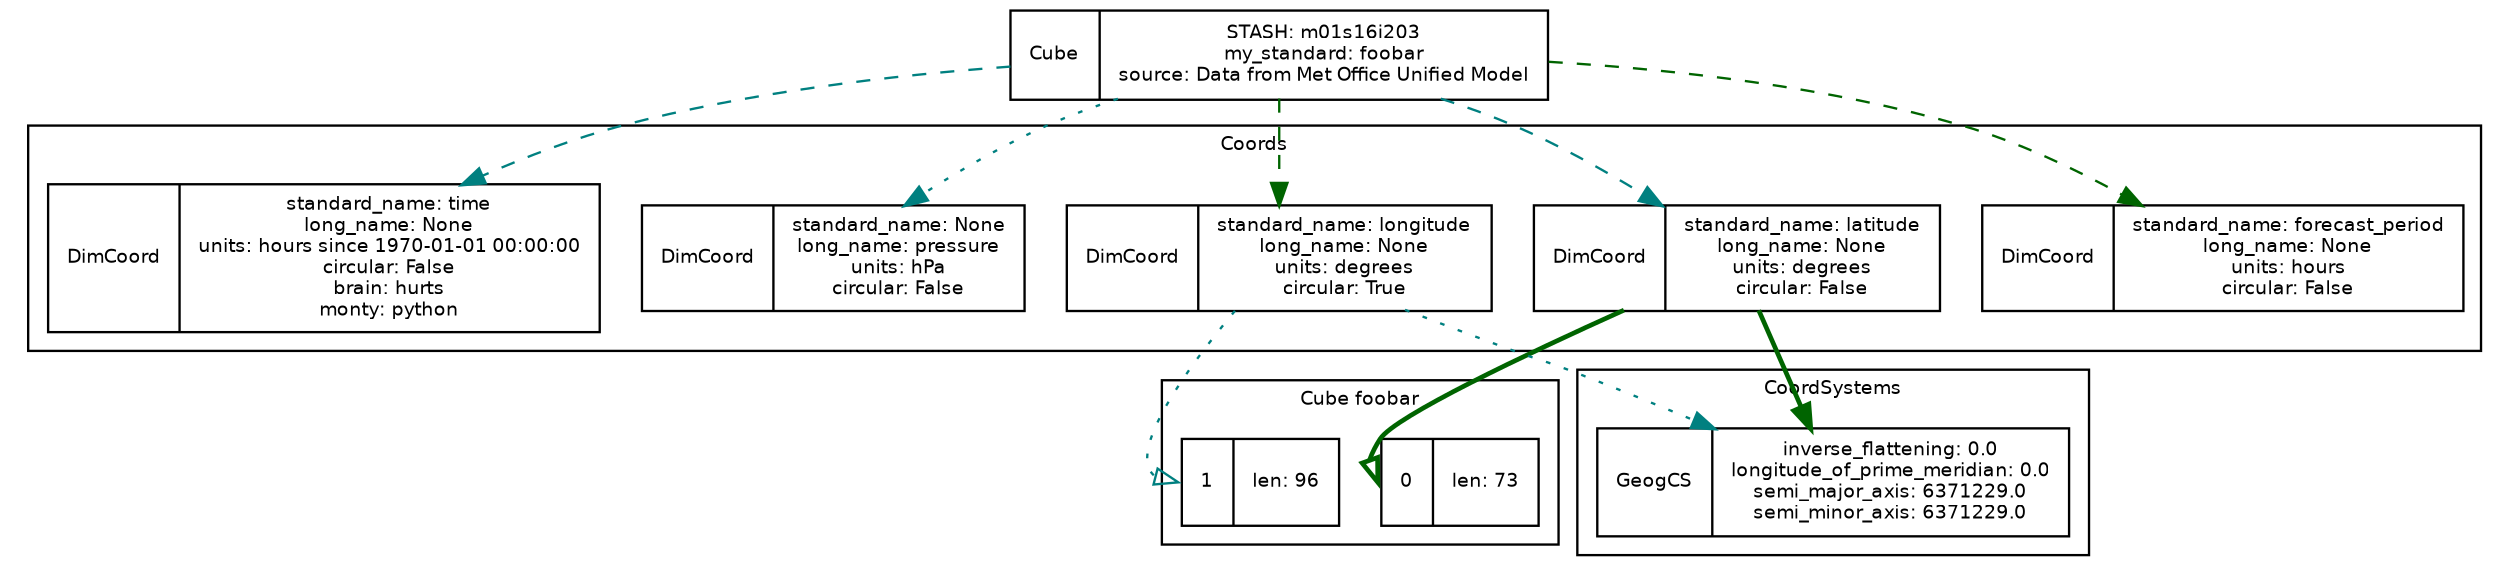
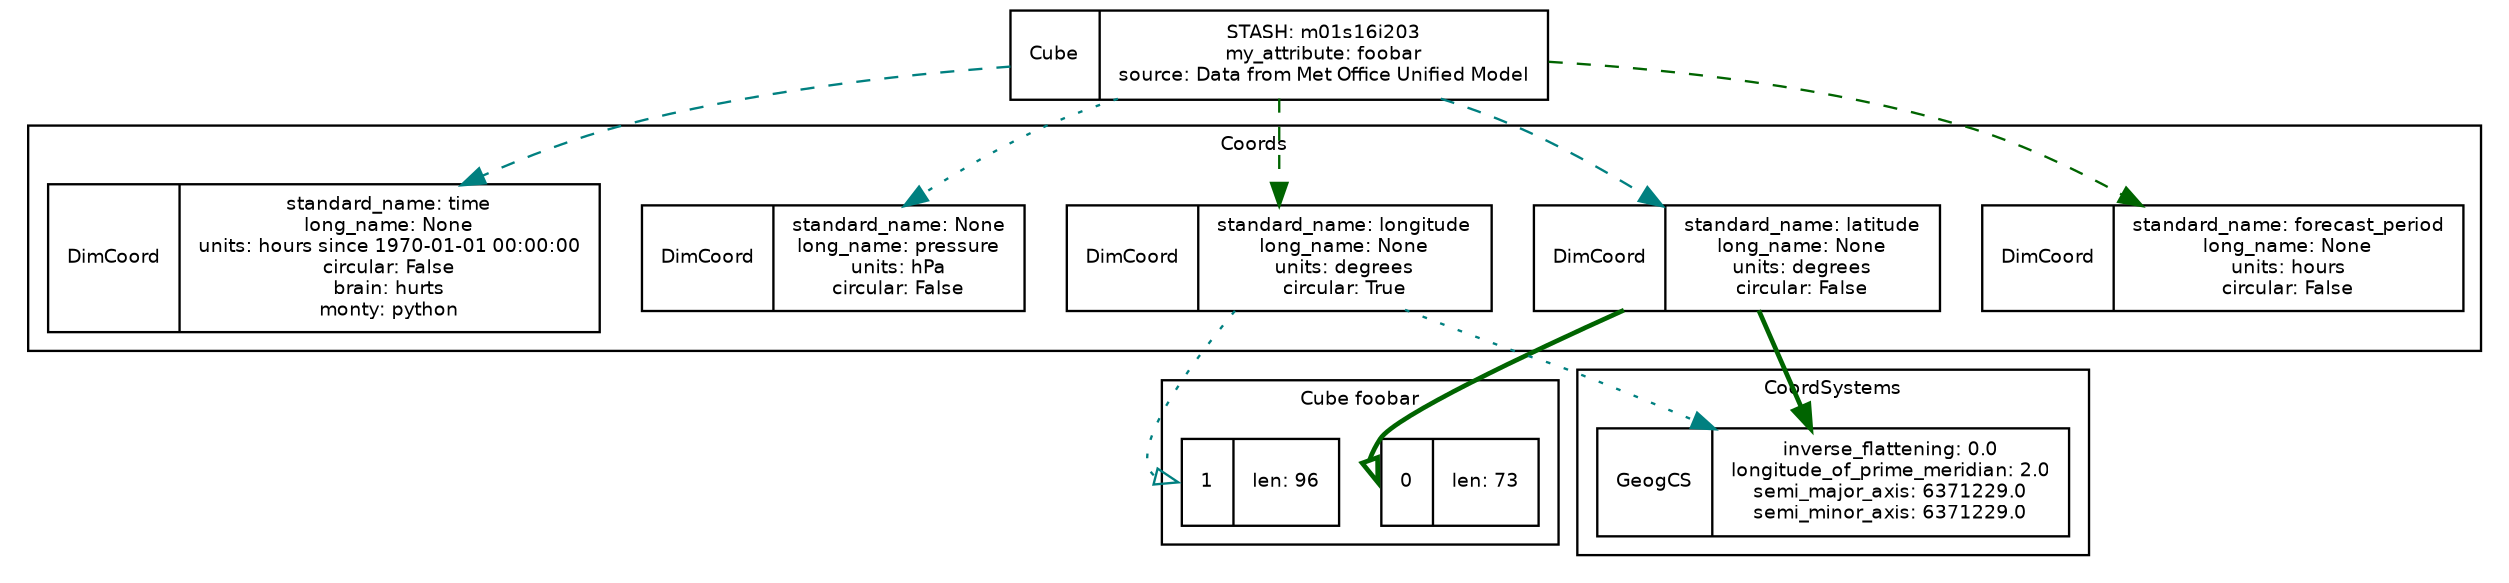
(1324, 54) -> (1324, 54)
(1891, 471) -> (1891, 471)
